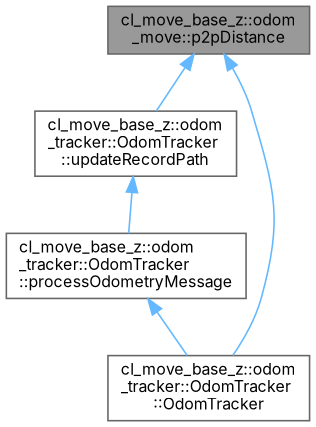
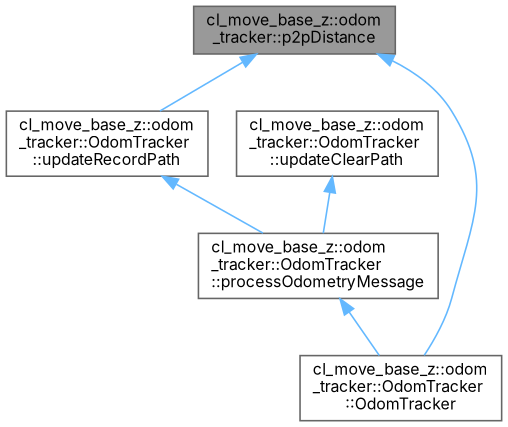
(209, 30) -> (294, 30)
none -> (337, 144)
